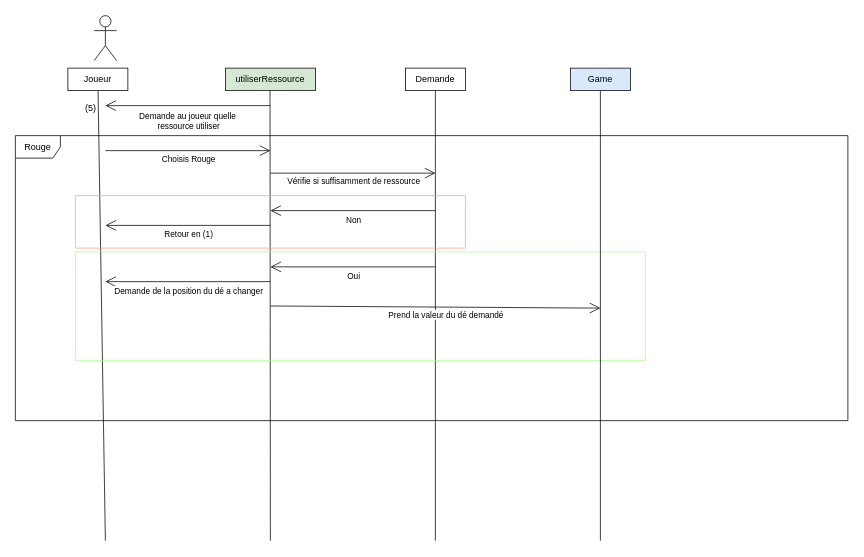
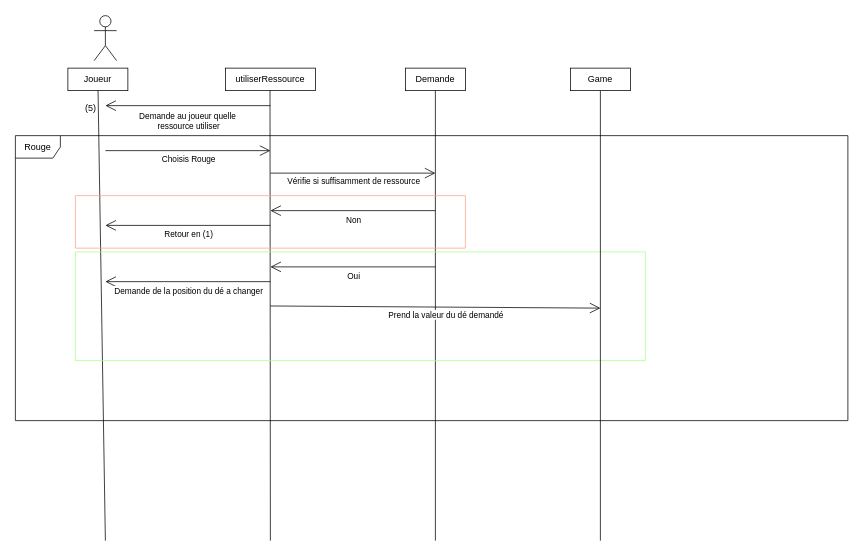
(270, 79) -> (270, 79)
(600, 79) -> (600, 79)
